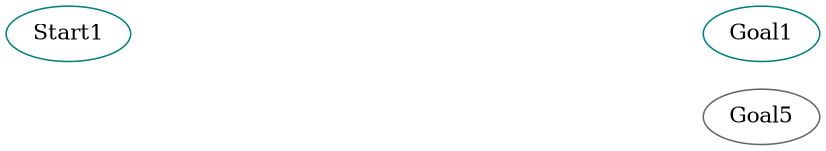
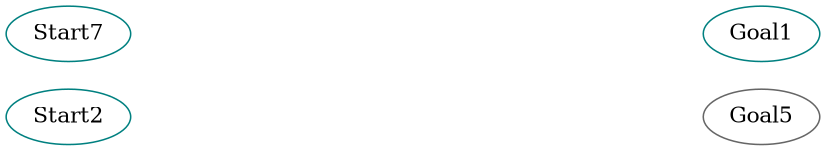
(68, 34) -> (68, 34)
none -> (68, 117)
